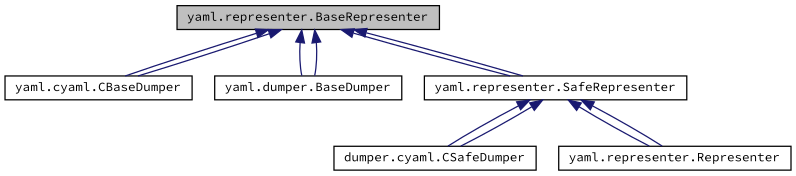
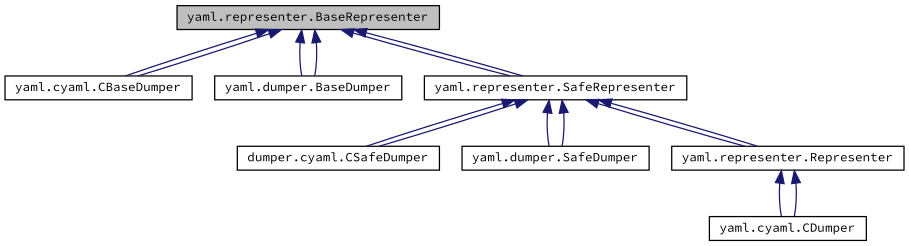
none -> (556, 158)
none -> (788, 229)
